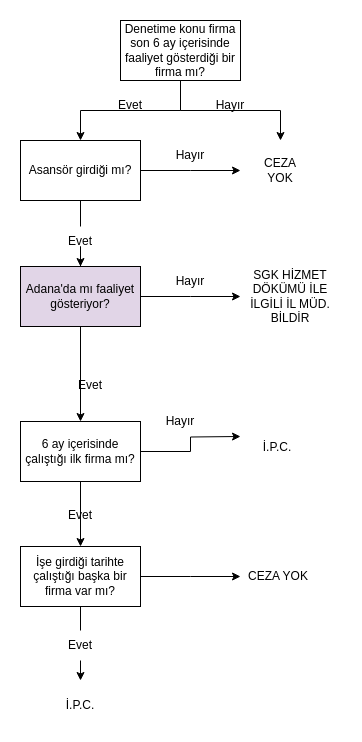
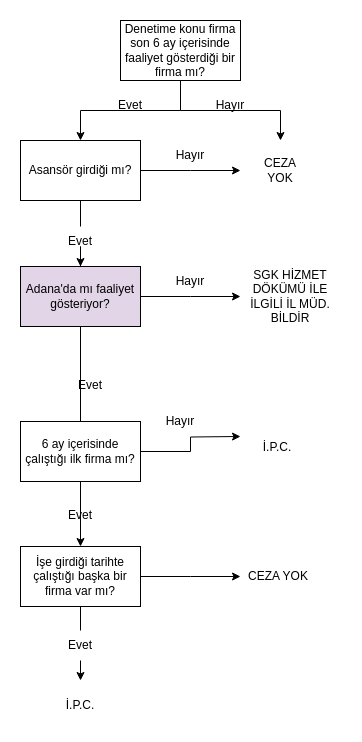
(81, 413) -> (81, 416)
